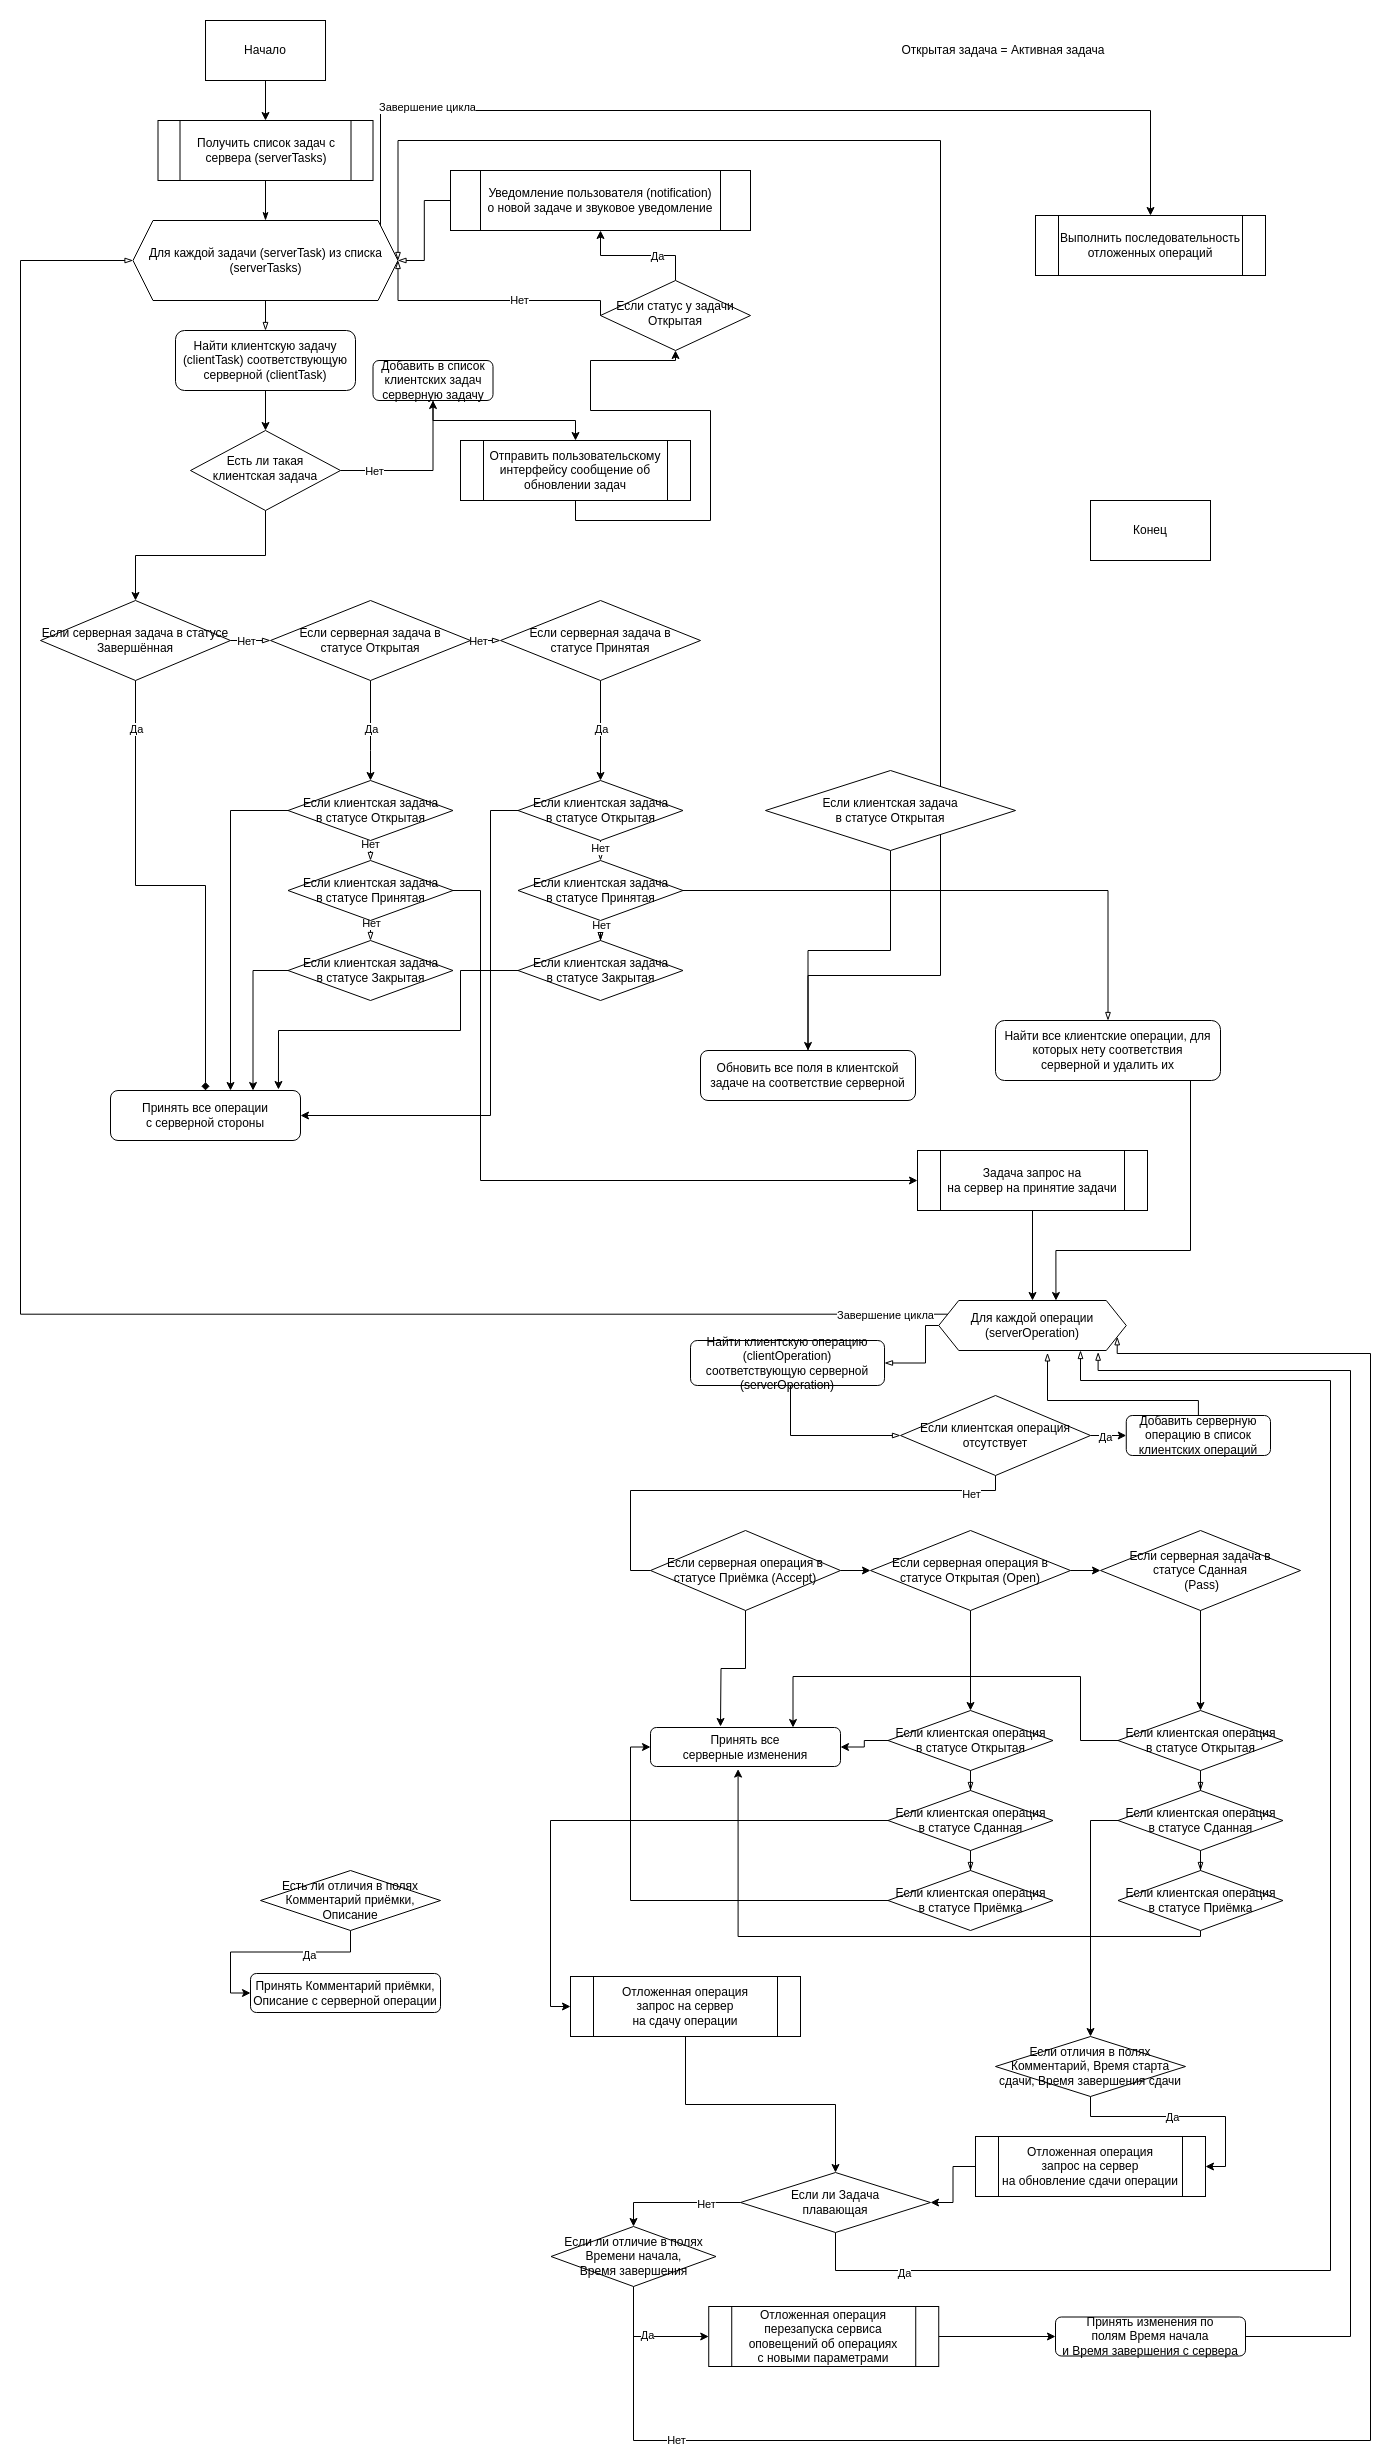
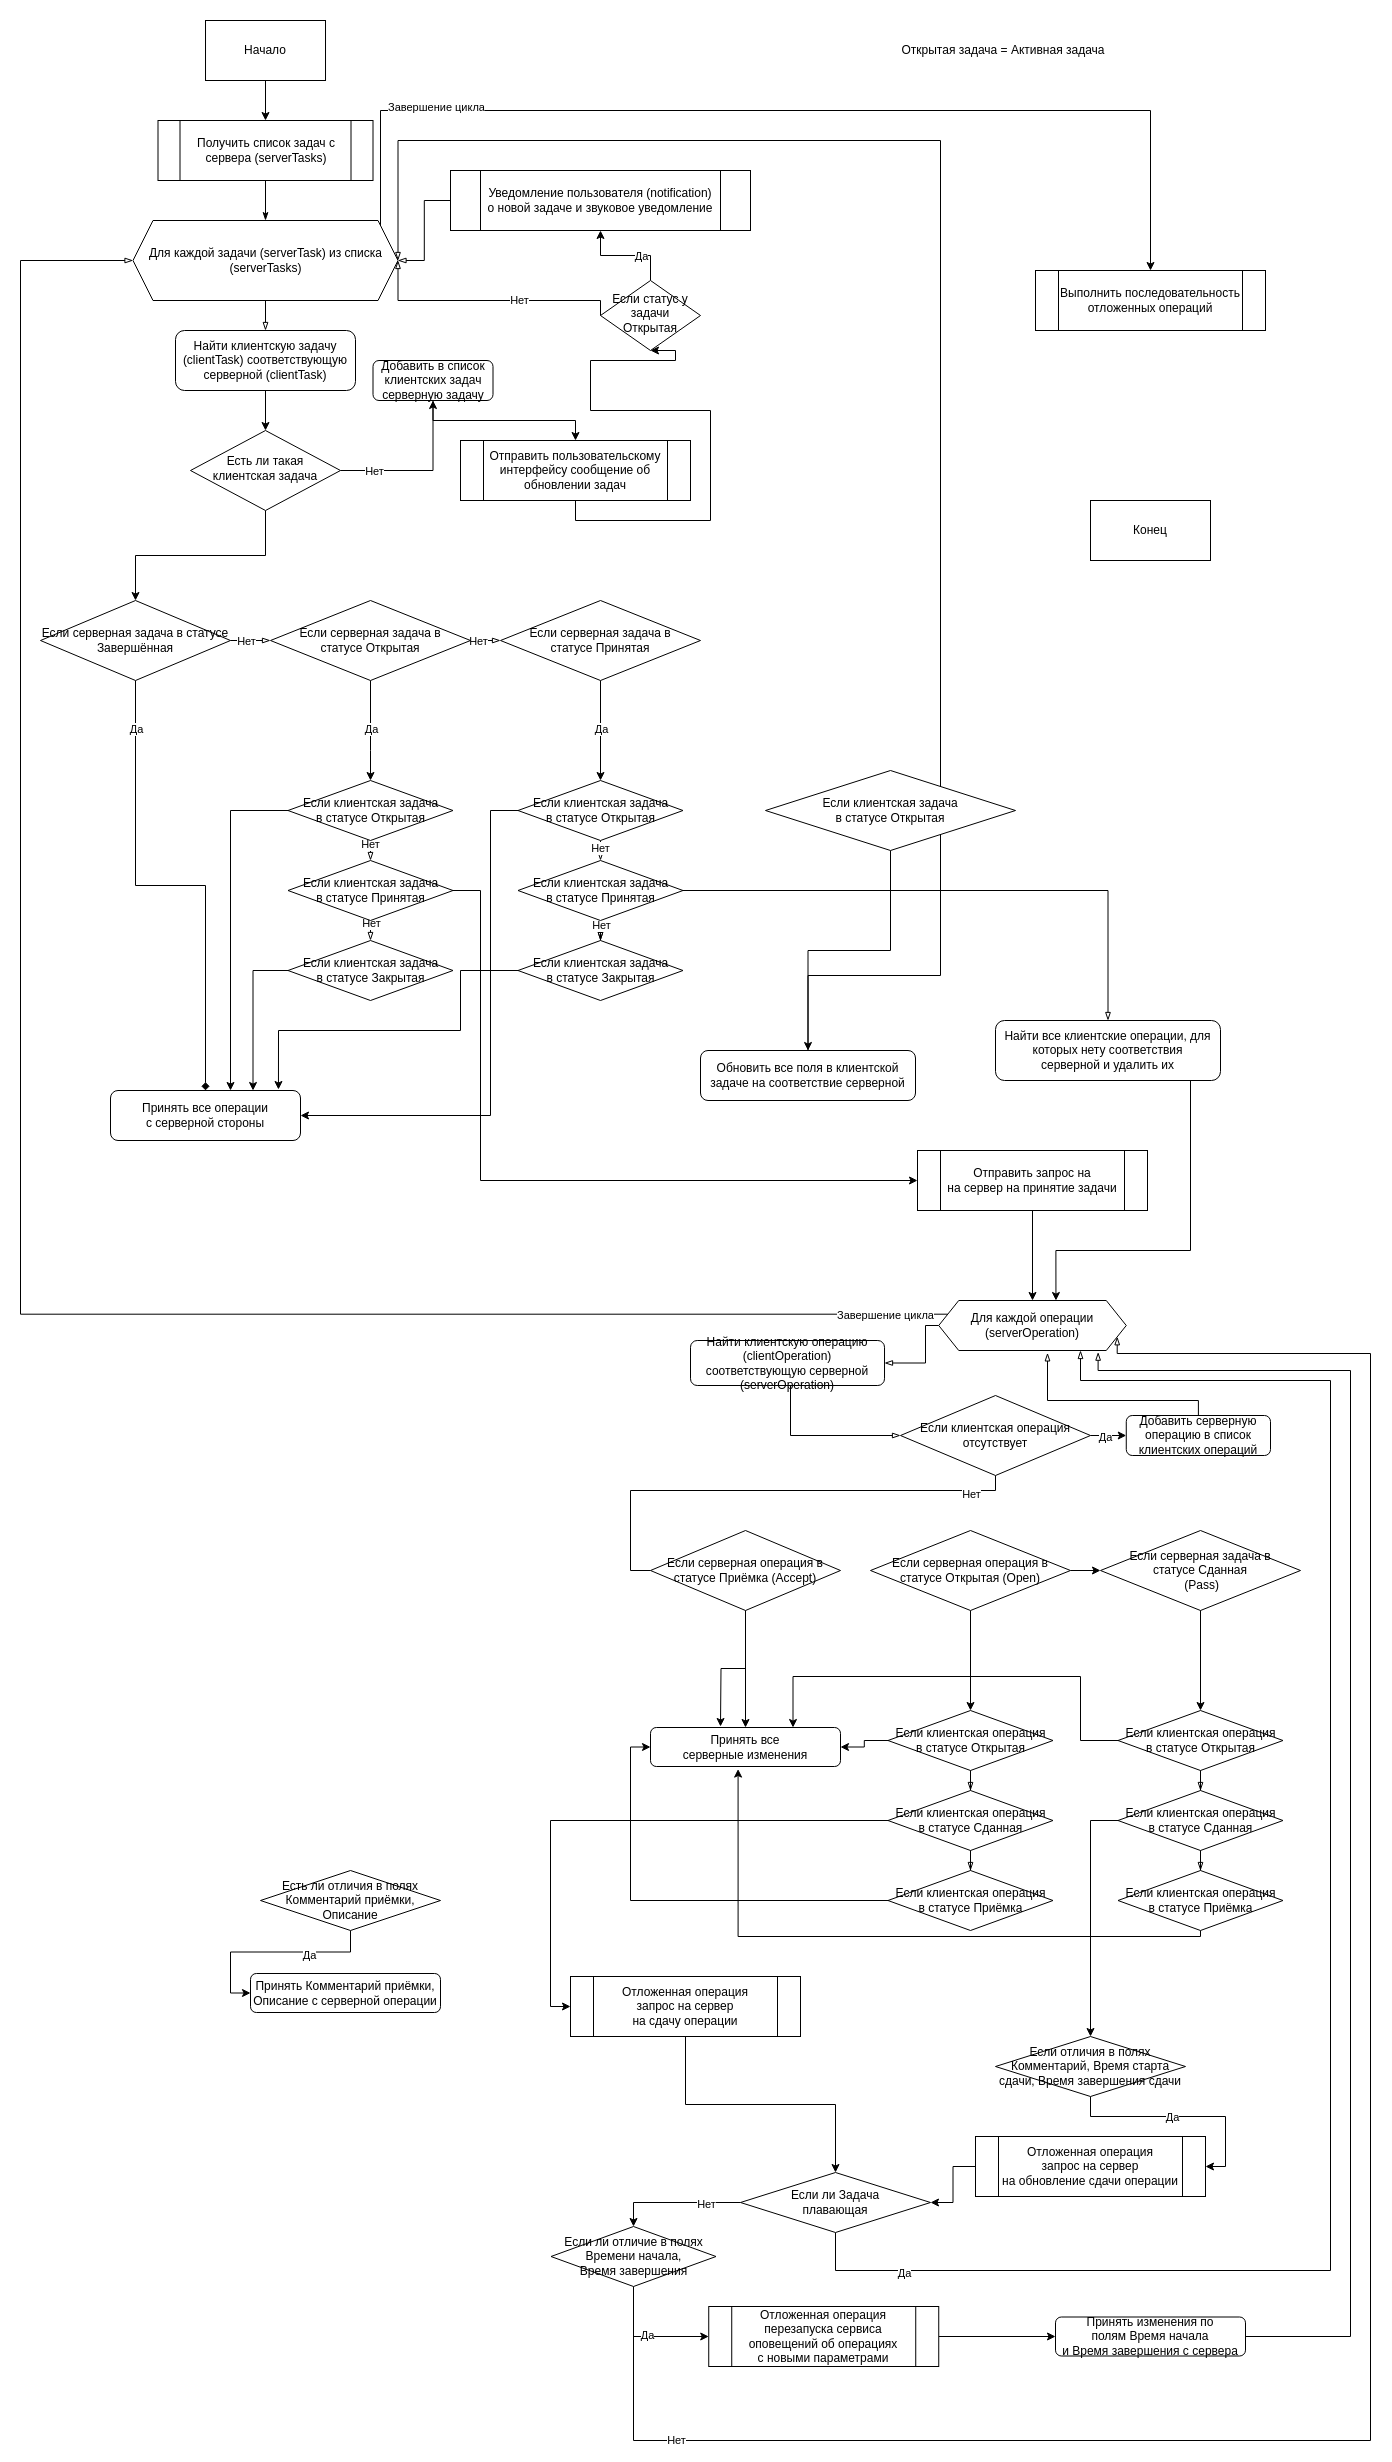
(1151, 246) -> (1151, 301)
(676, 316) -> (651, 316)
(1033, 1181) -> (1033, 1181)
(860, 1571) -> (746, 1695)
